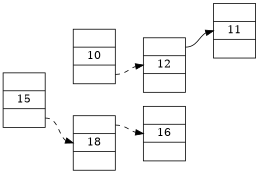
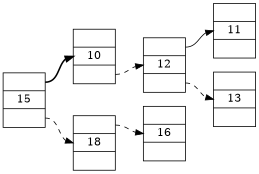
none -> (58, 73)
none -> (235, 99)
